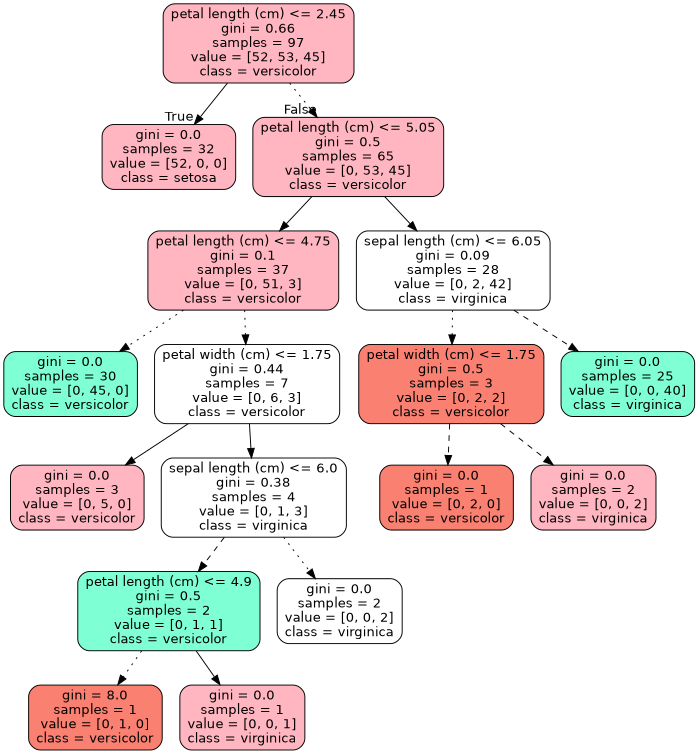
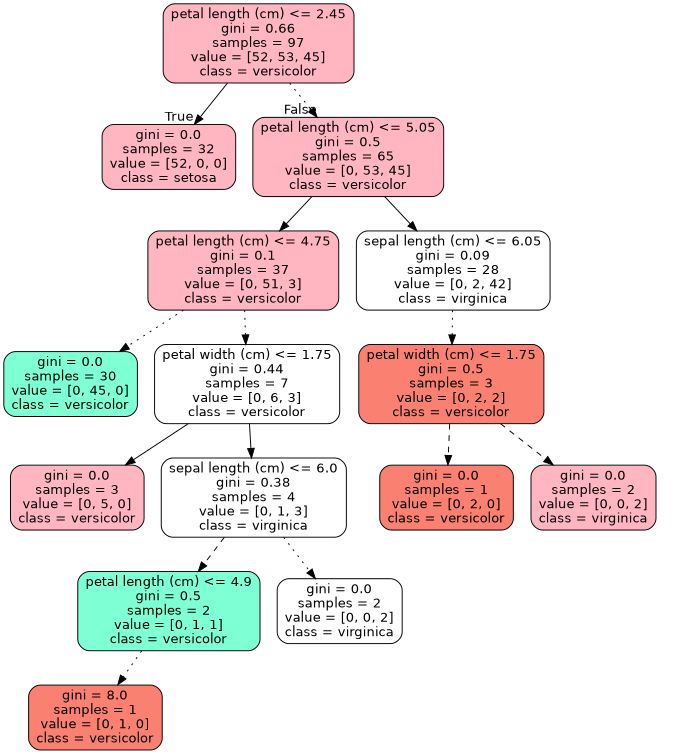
(628, 384) -> none
(242, 718) -> none
